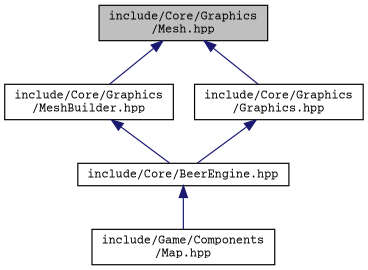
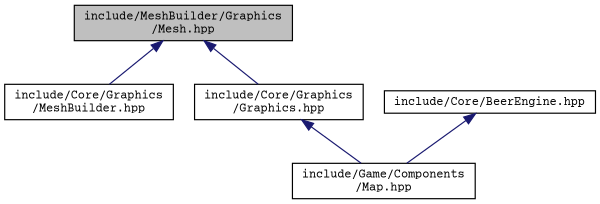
(183, 23) -> (183, 23)
(145, 145) -> none
(222, 145) -> (336, 145)
